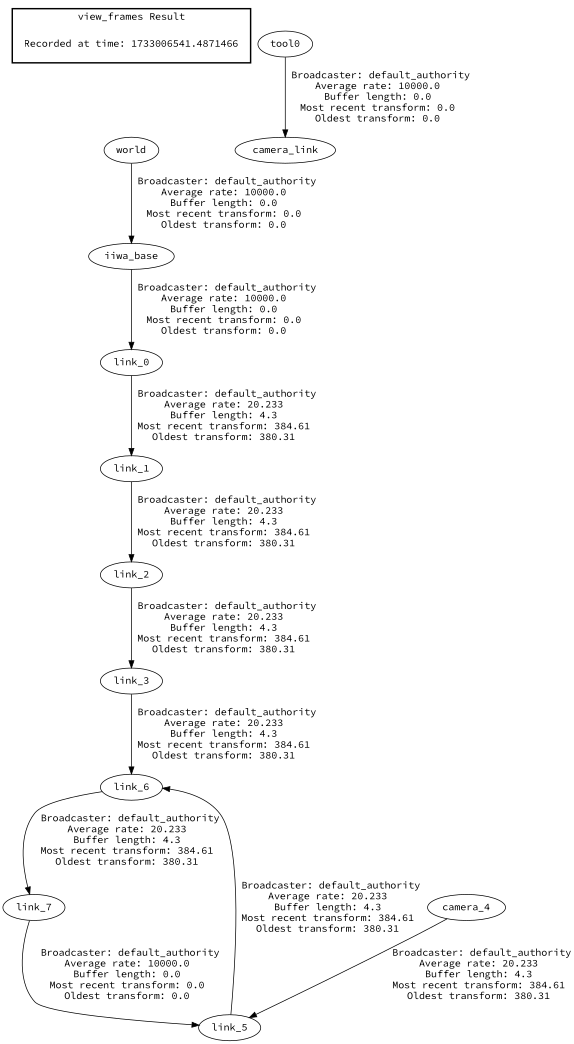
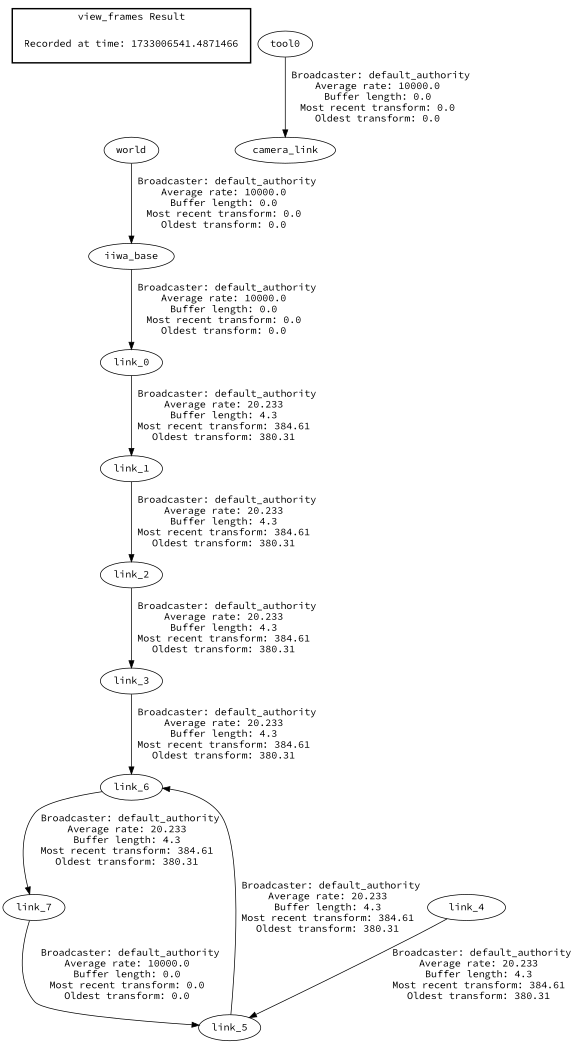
(467, 907) -> (467, 907)
